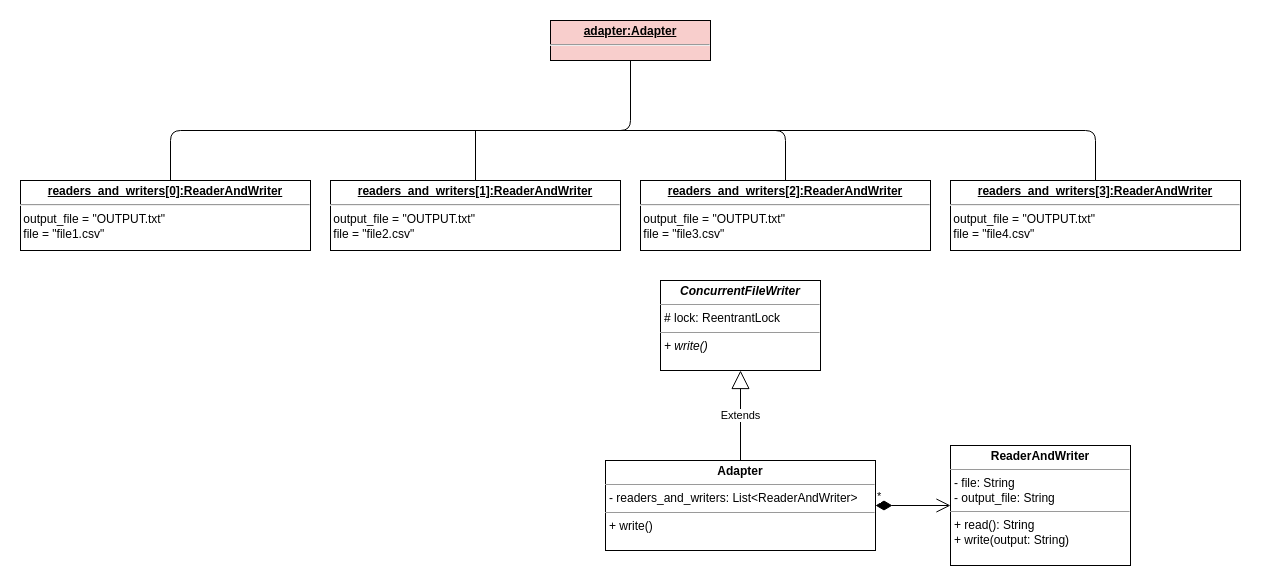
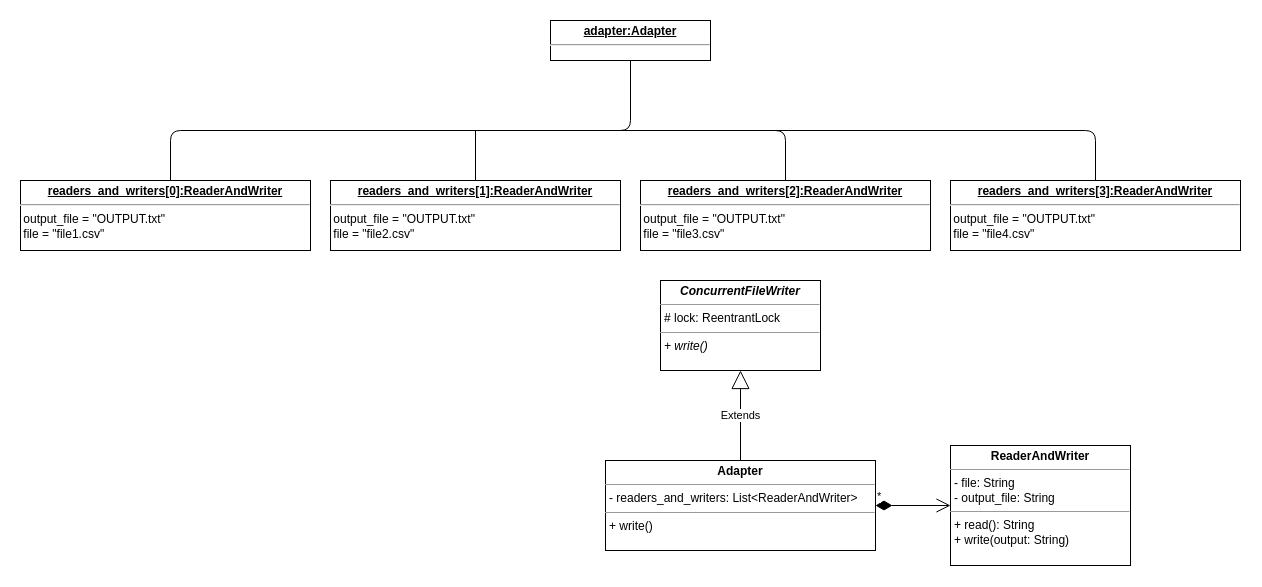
(631, 41) -> (631, 41)
